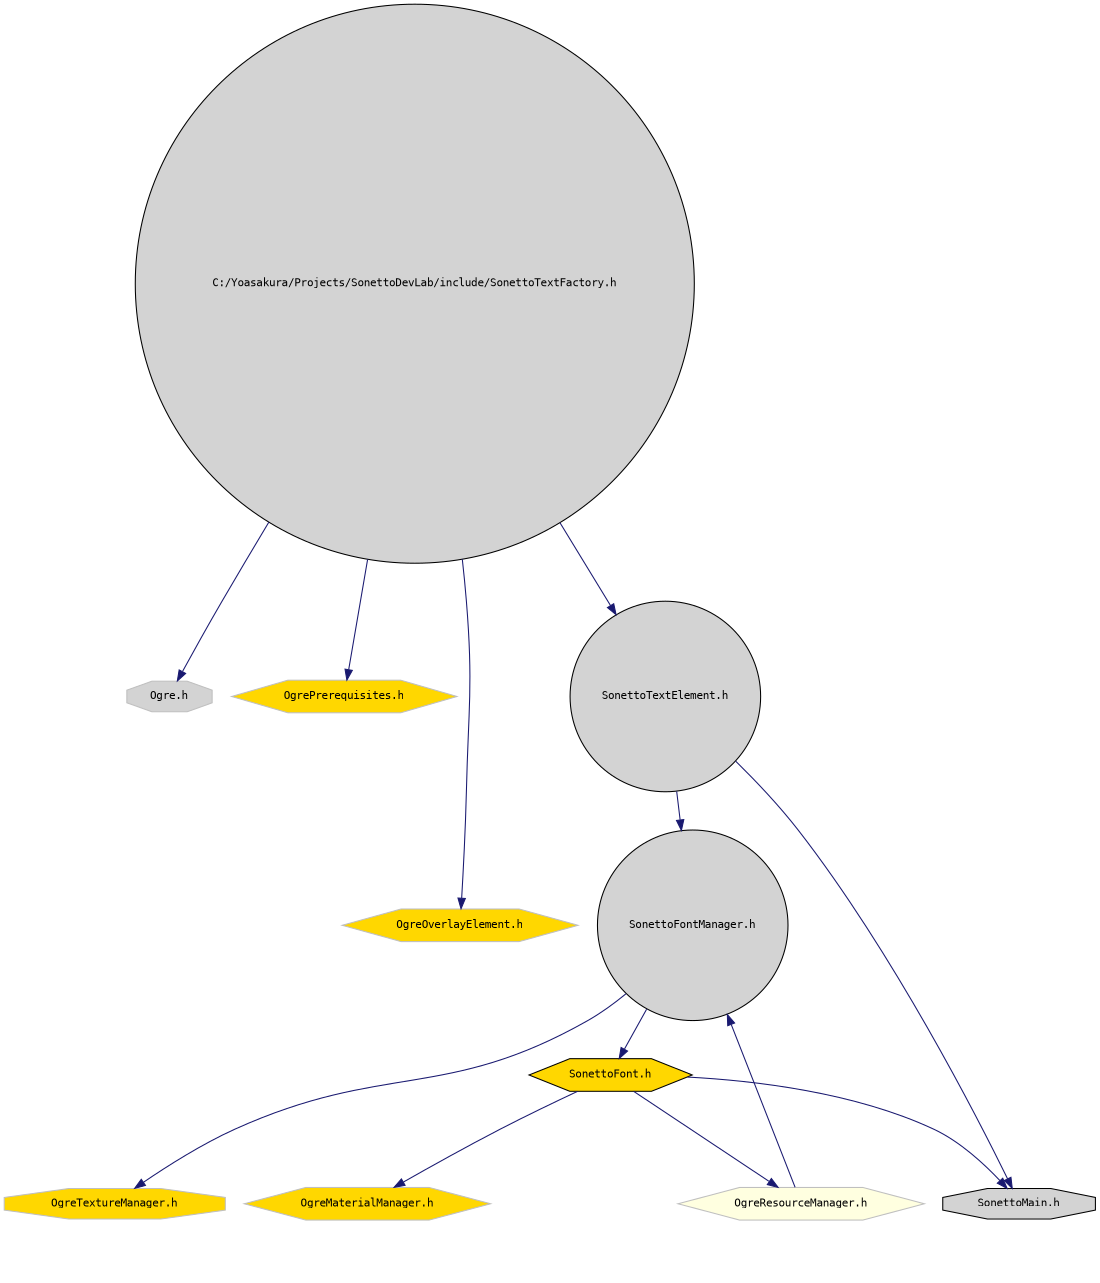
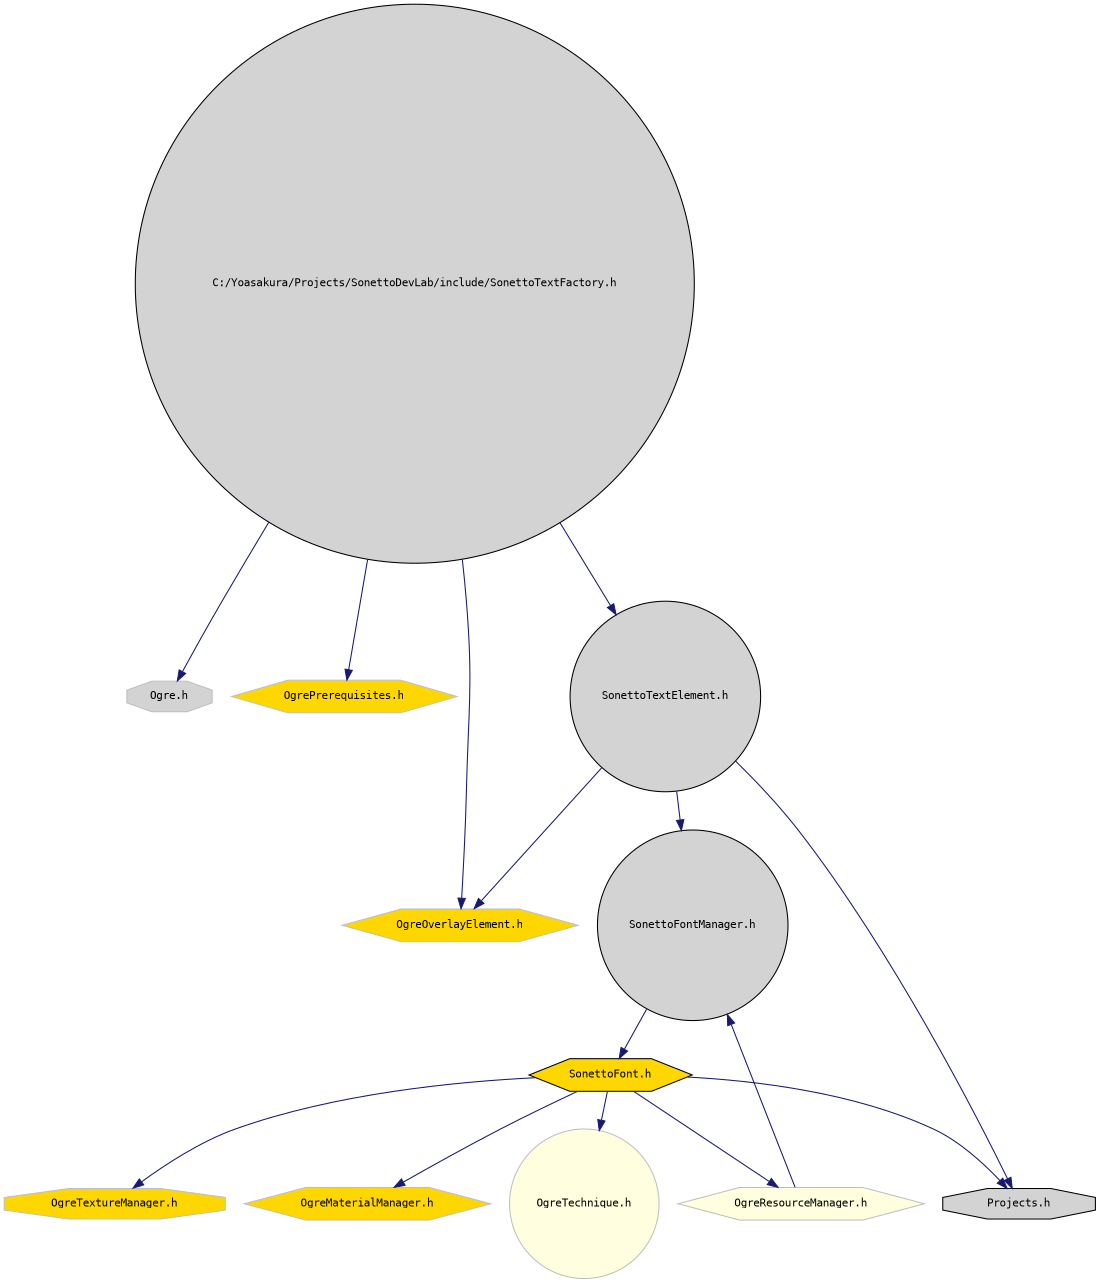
none -> (542, 834)
(384, 1085) -> (331, 1103)
none -> (584, 1204)
(1019, 1204) -> (1019, 1204)
